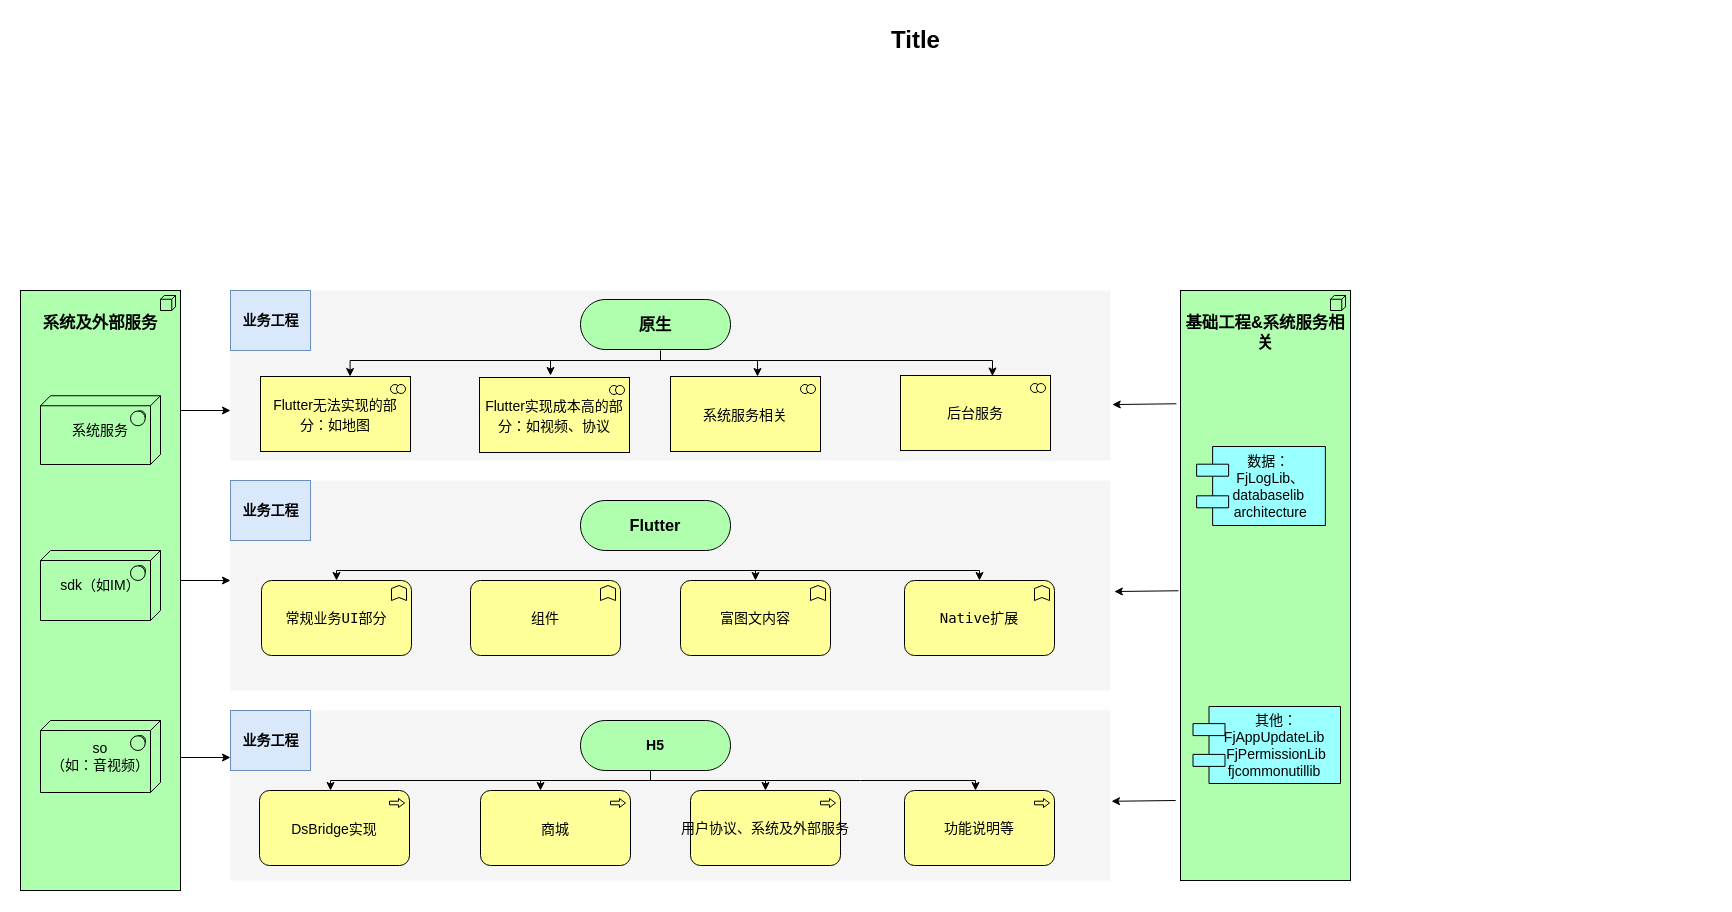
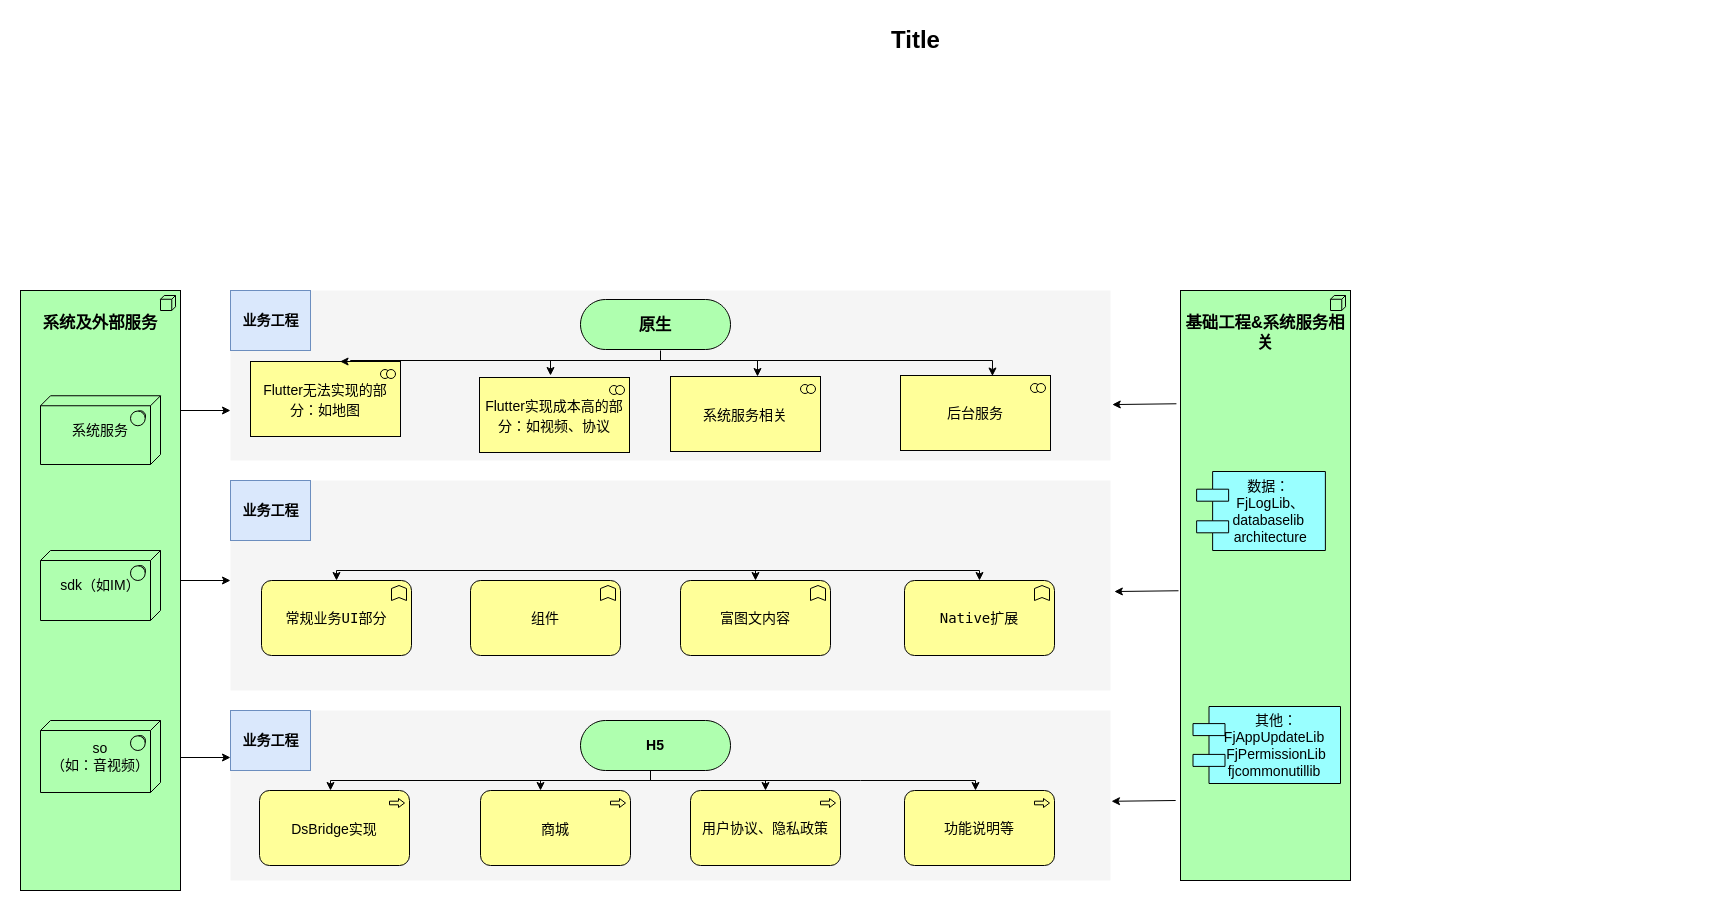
(336, 414) -> (326, 399)
(1261, 486) -> (1261, 511)
(656, 526) -> none
(766, 829) -> (766, 829)
